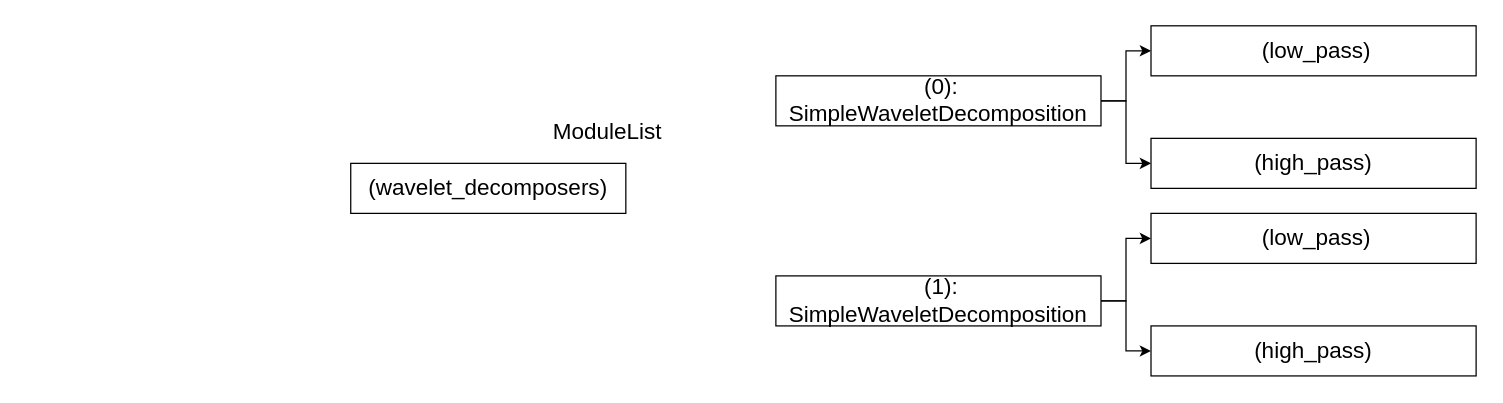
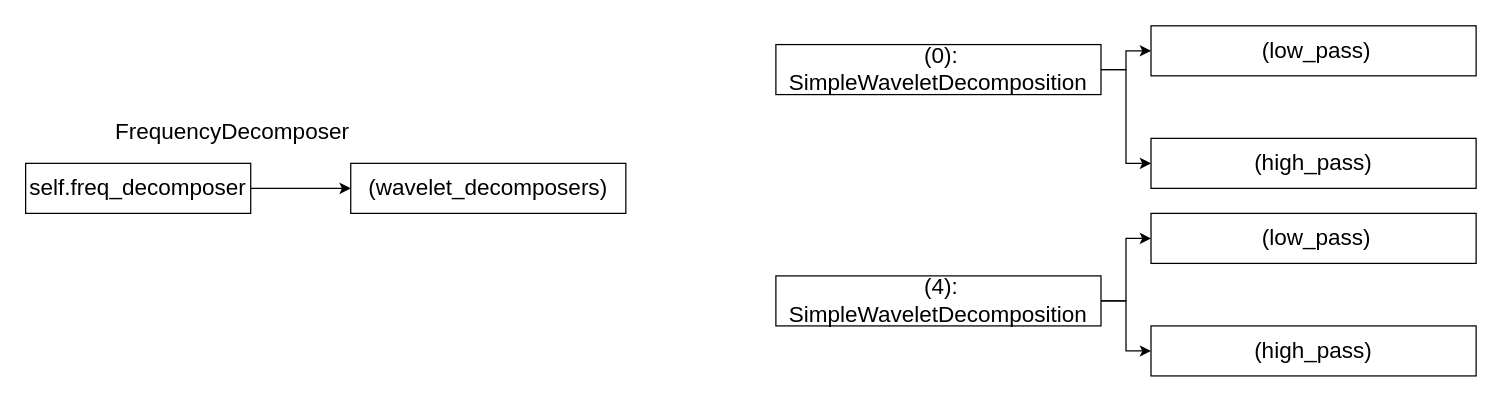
(938, 101) -> (938, 69)
none -> (232, 132)
(607, 132) -> none
none -> (138, 188)
none -> (297, 188)
(938, 301) -> (938, 301)
